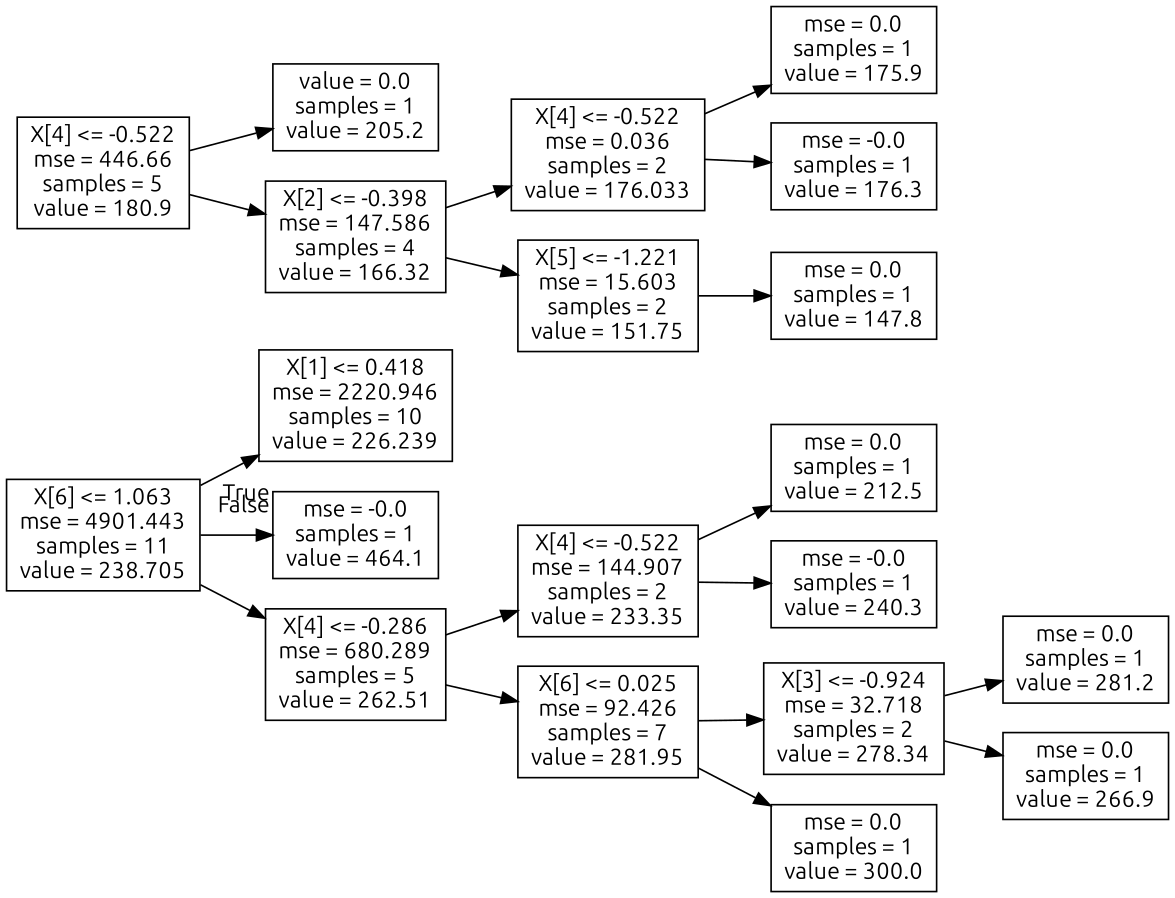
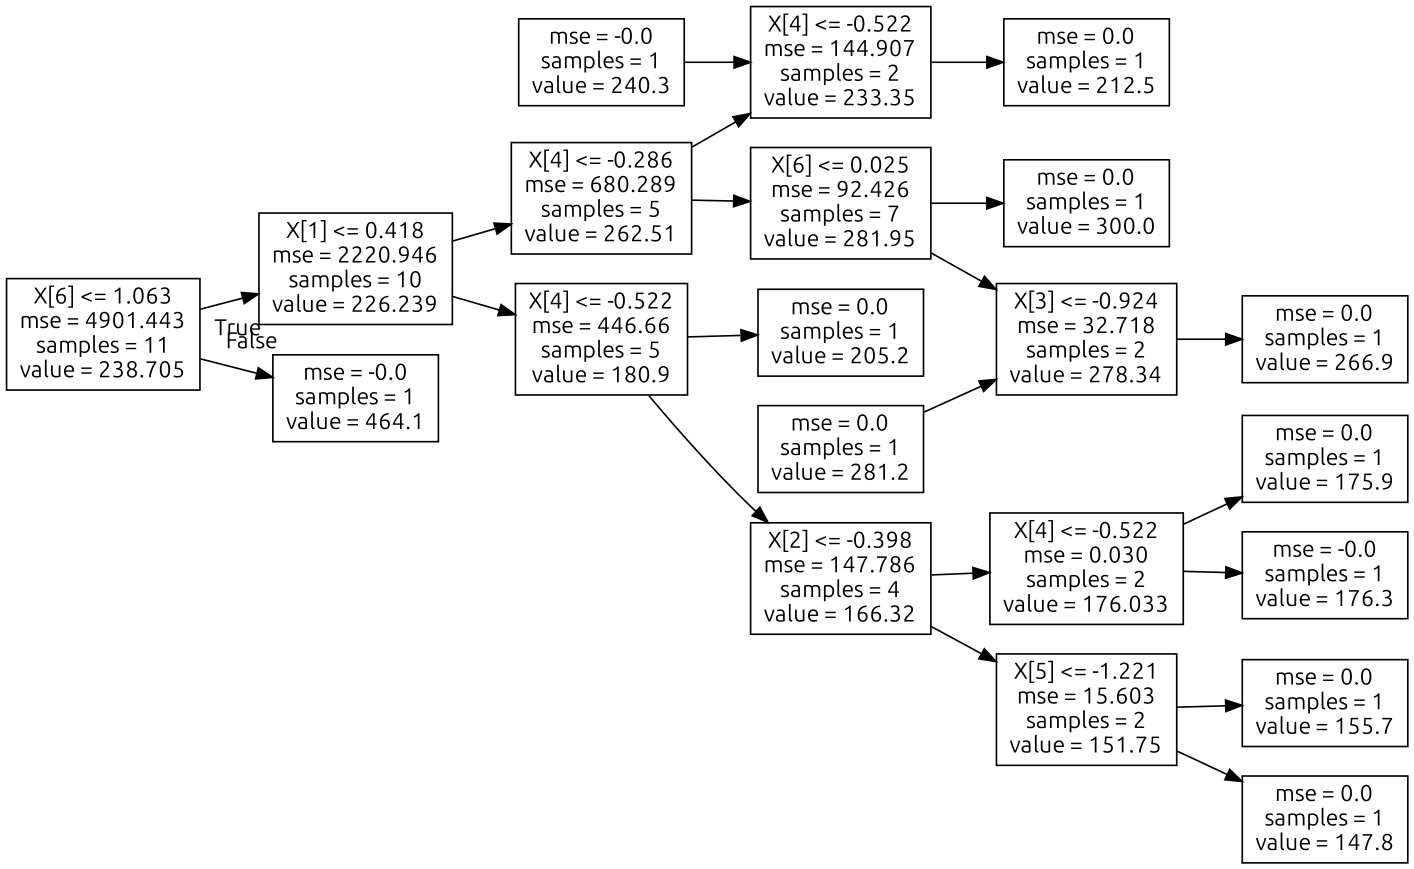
(356, 107) -> (841, 333)
(608, 155) -> (1087, 569)
(356, 237) -> (841, 579)
none -> (476, 303)
(726, 583) -> (709, 62)
(225, 598) -> (474, 235)
(965, 690) -> (952, 399)
none -> (1325, 703)
